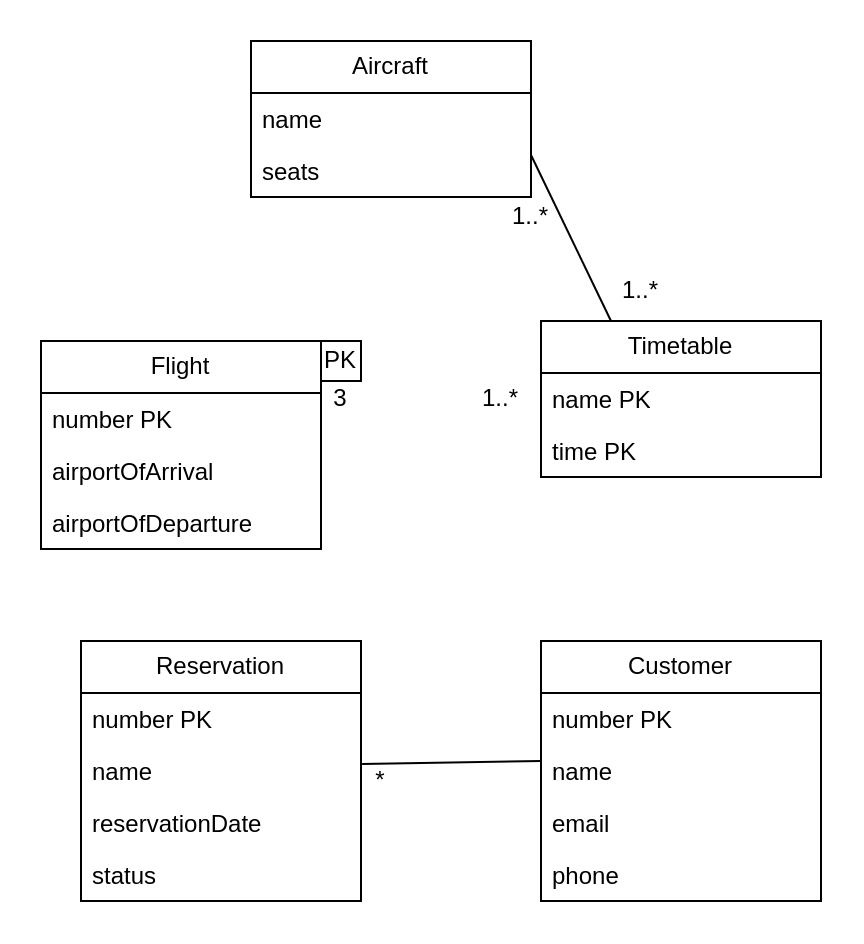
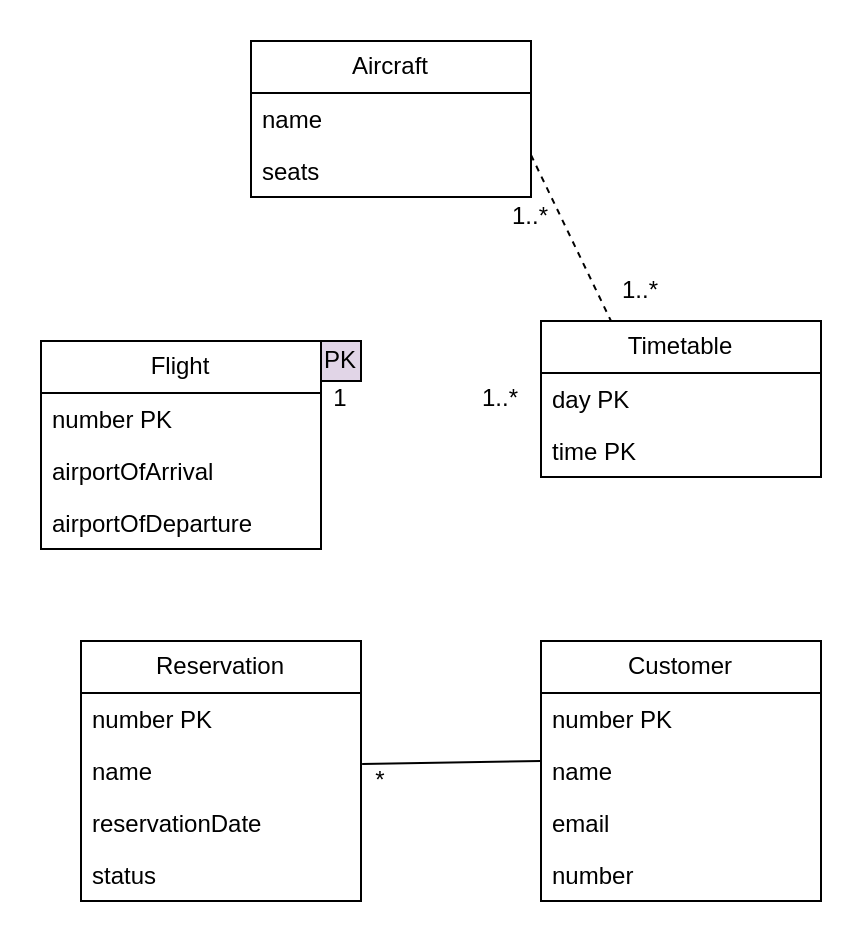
(571, 238) -> (571, 238)
(341, 361) -> (341, 361)
(341, 399) -> (341, 399)
(597, 401) -> (590, 401)
(587, 877) -> (593, 877)
